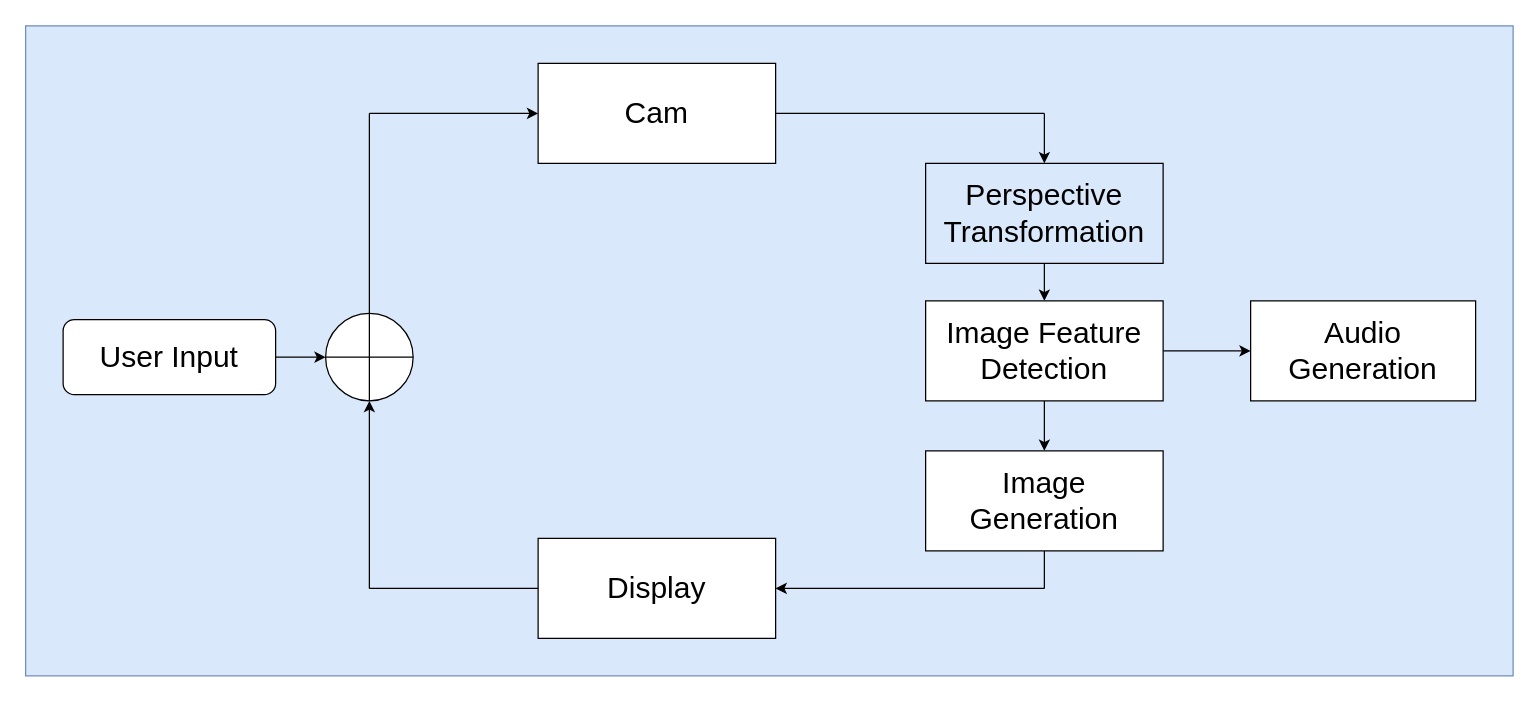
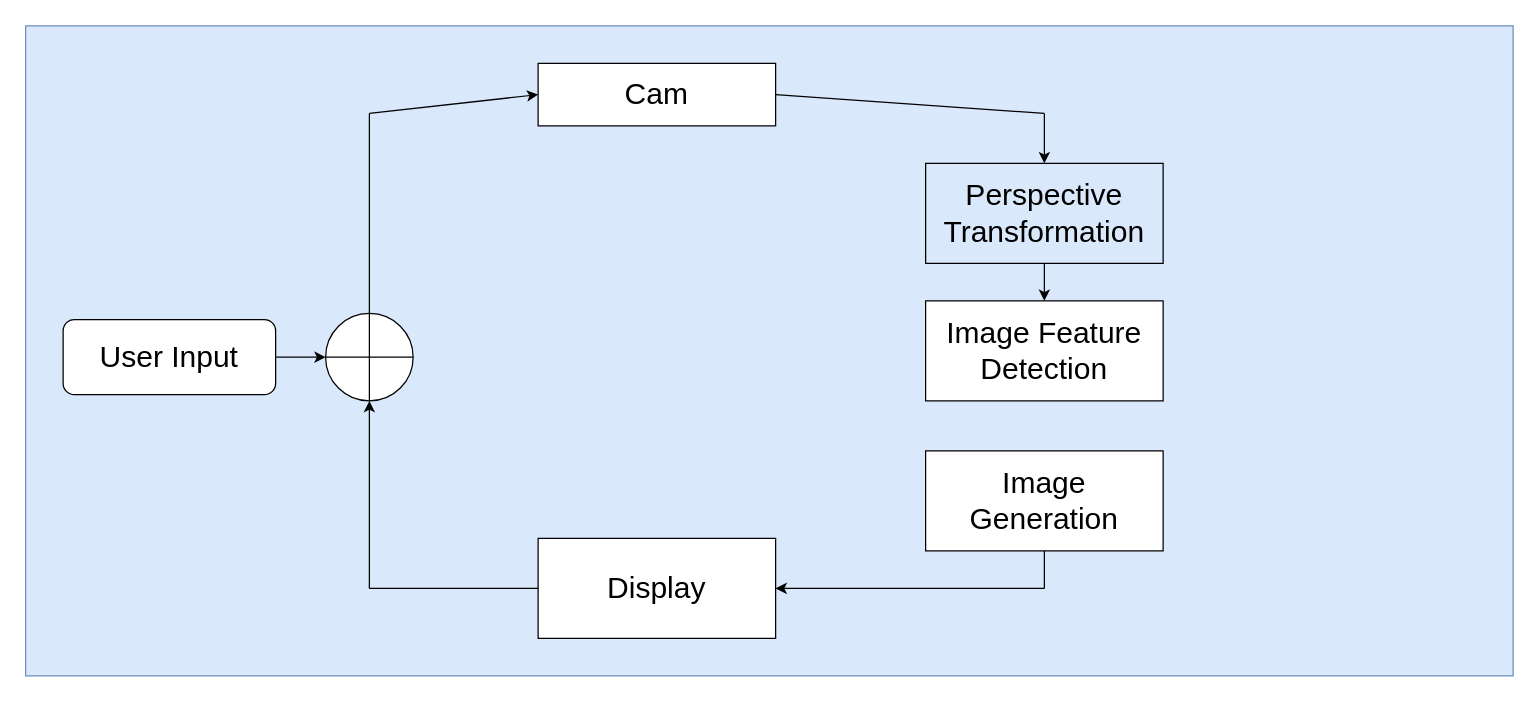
(657, 113) -> (657, 94)
(1202, 351) -> none
(1363, 351) -> none
(1044, 422) -> none
